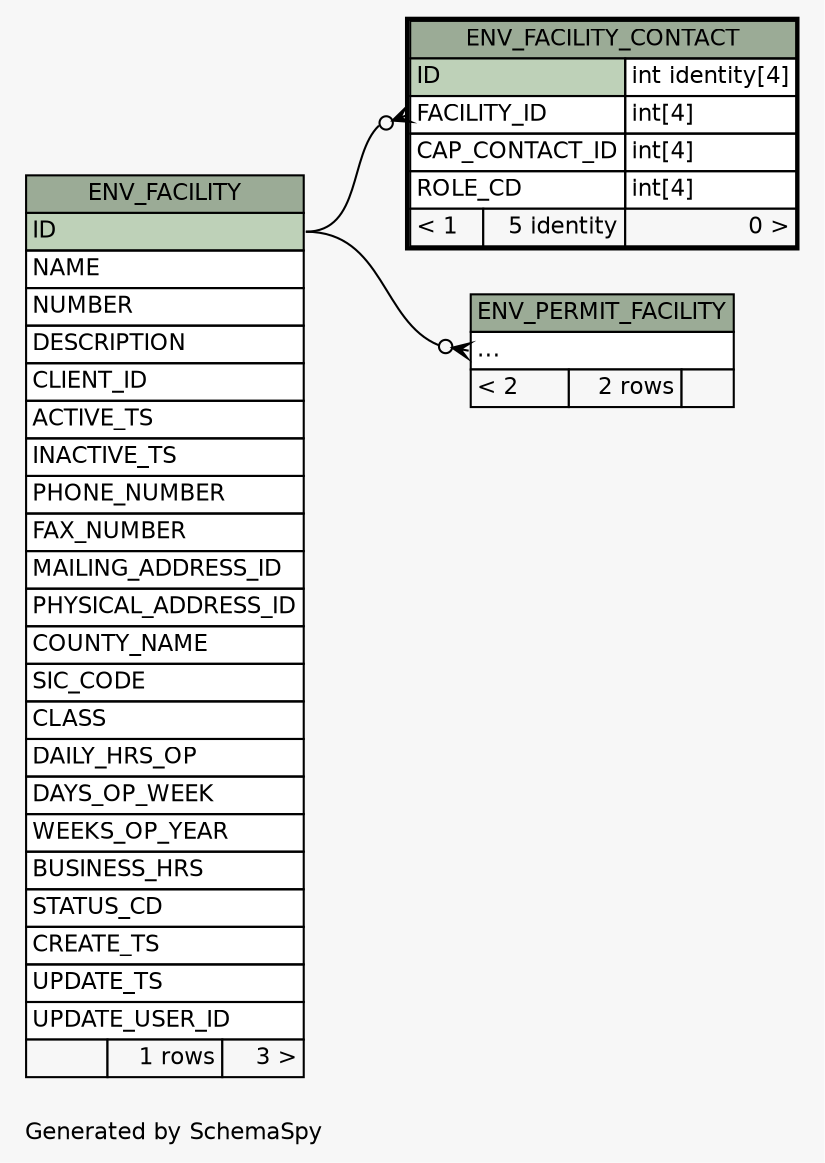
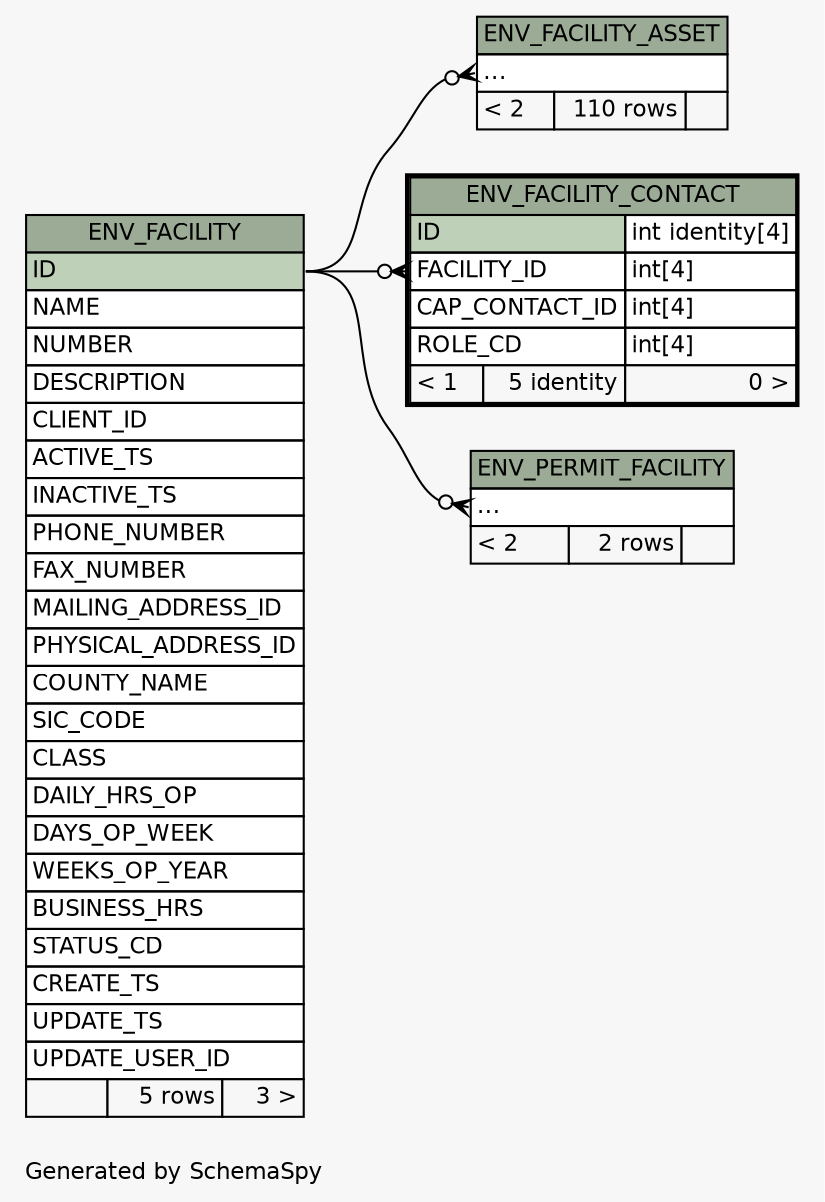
none -> (602, 73)
(177, 1057) -> (177, 1097)
